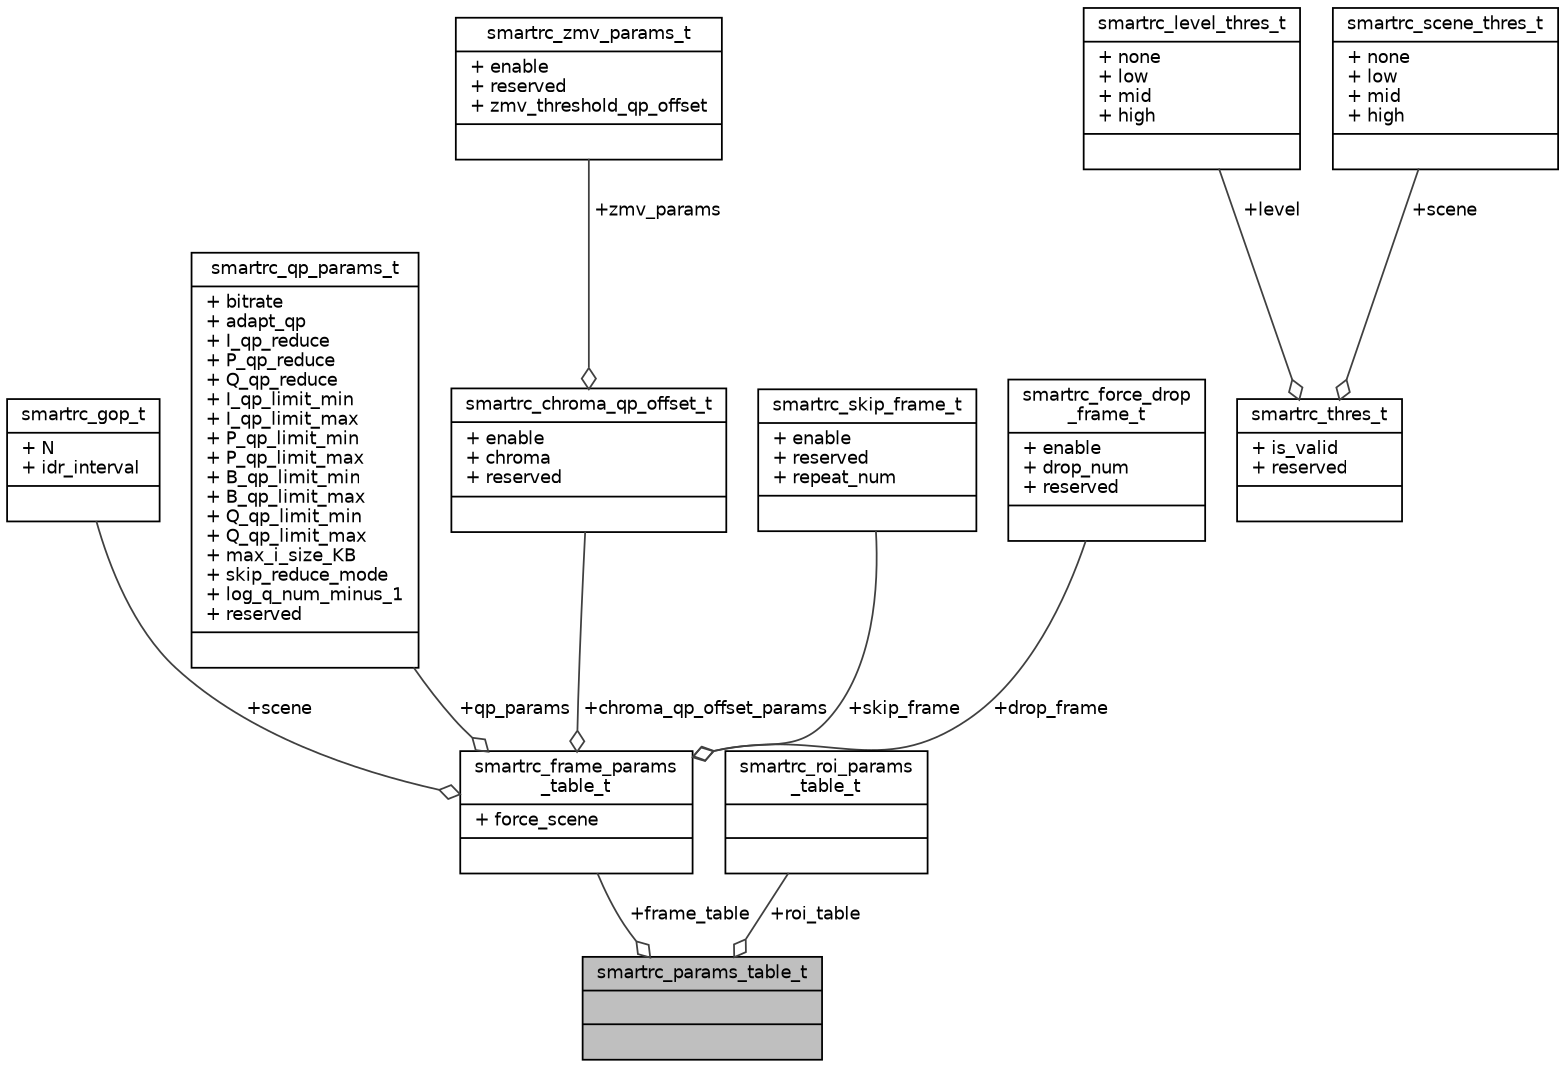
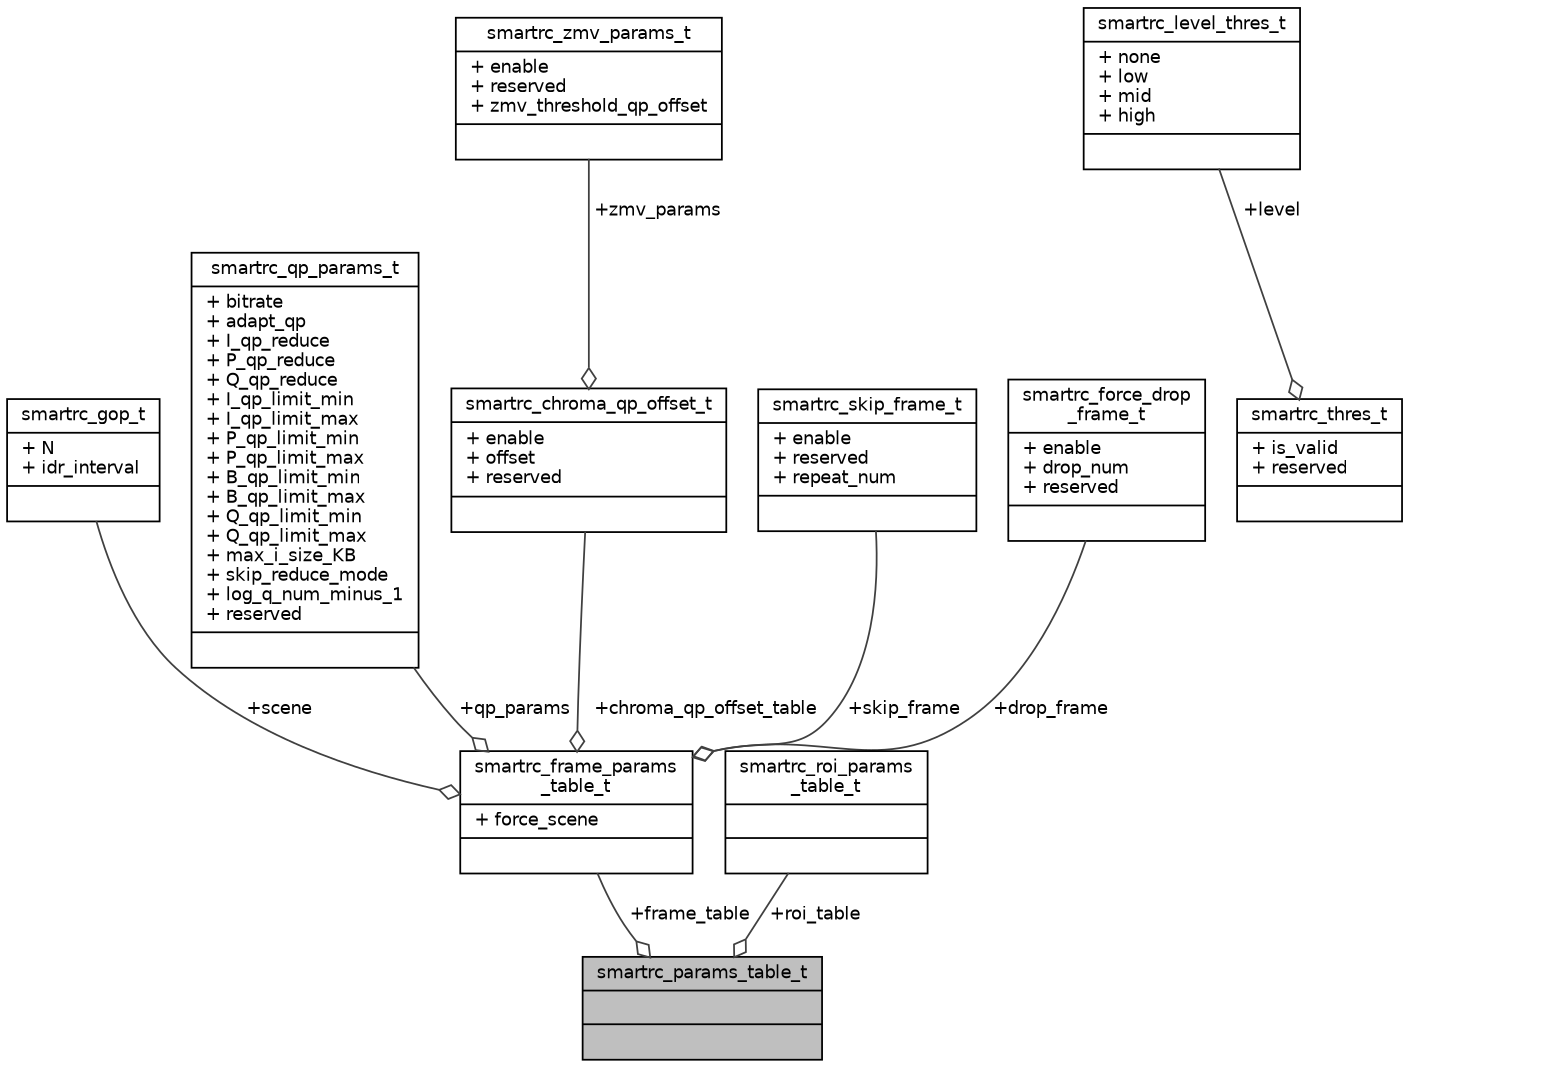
(1445, 89) -> none
(509, 458) -> (501, 458)
(703, 709) -> (703, 709)
